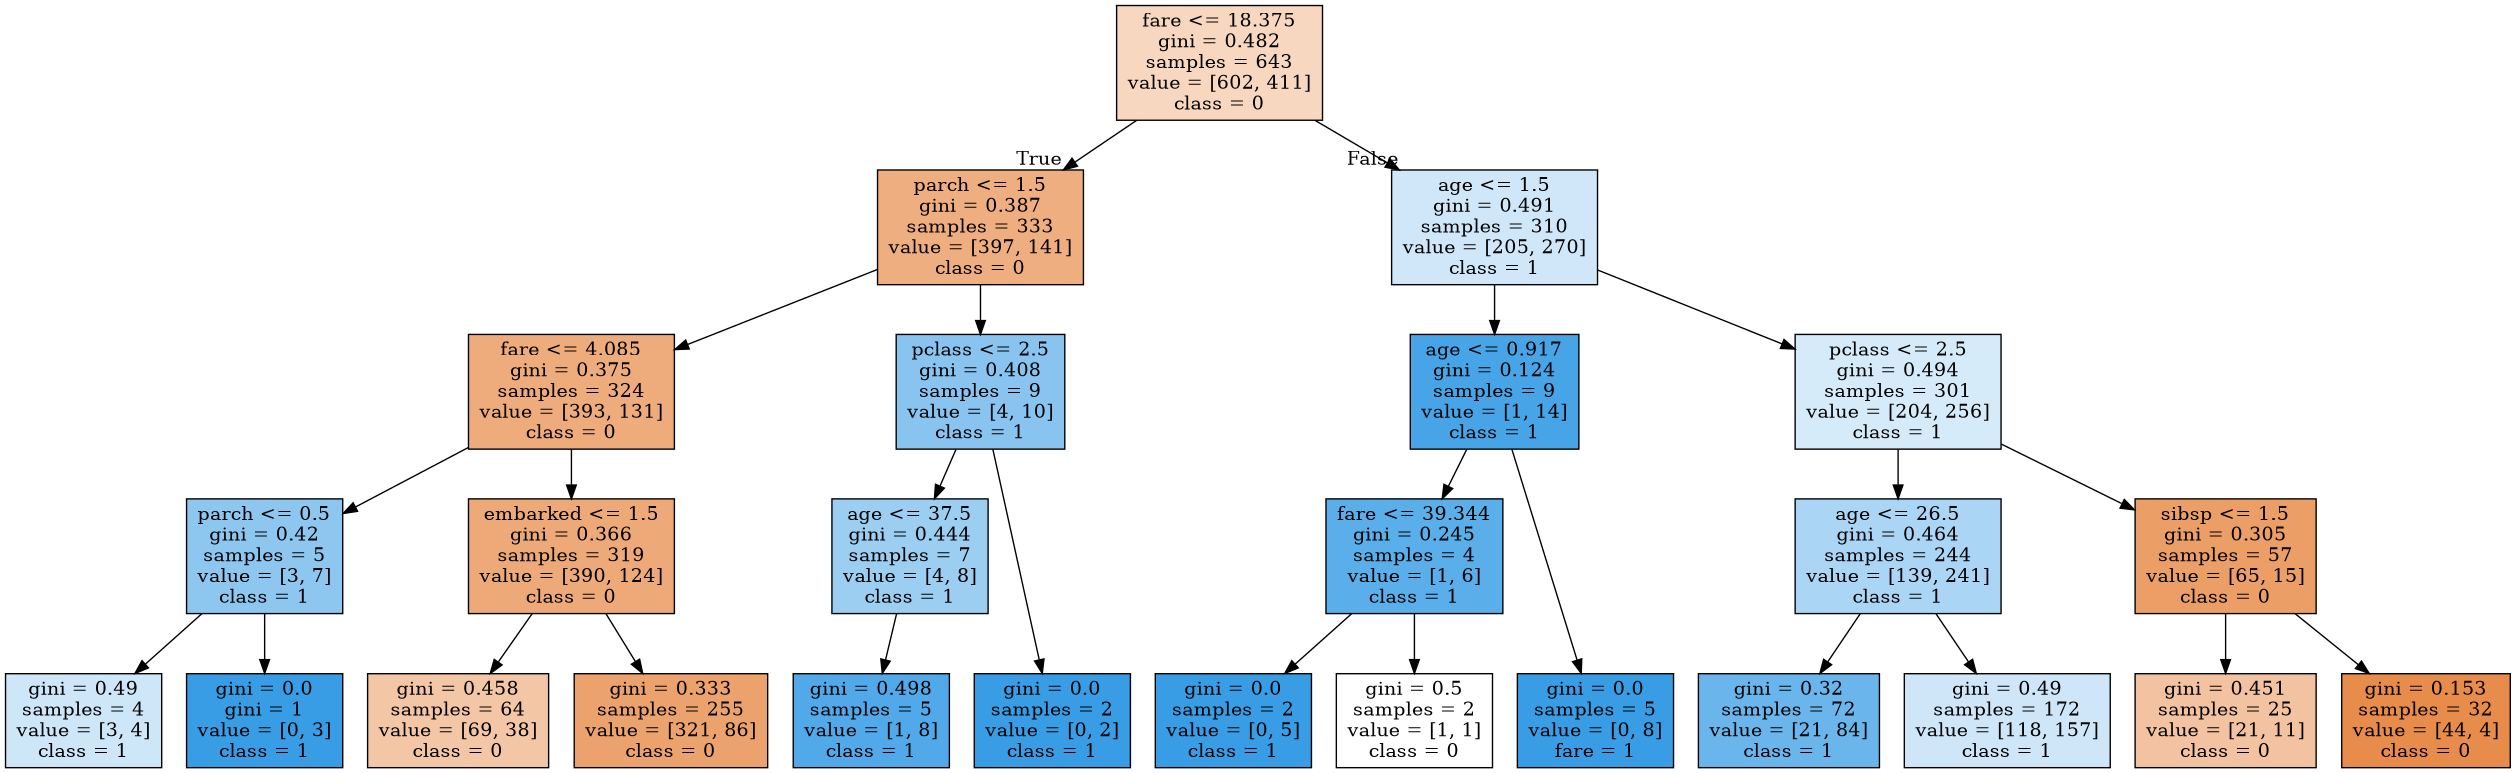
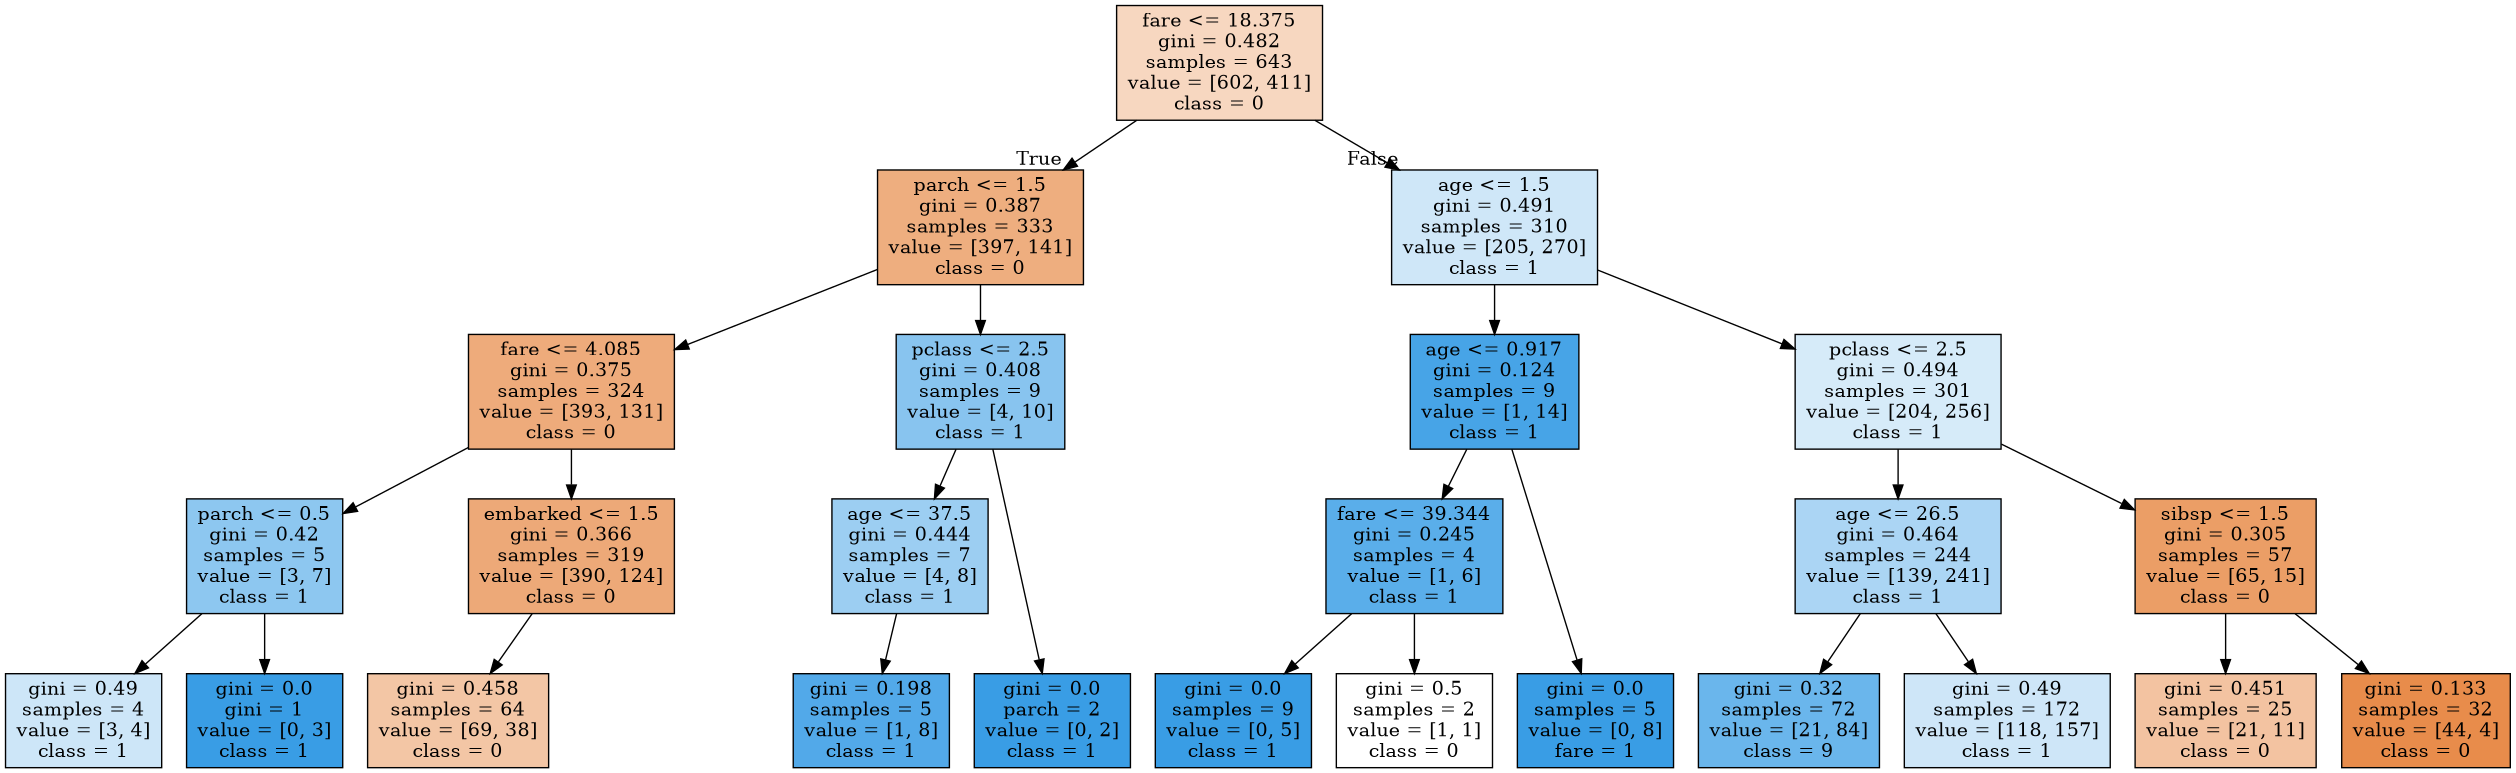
(671, 721) -> none
(871, 721) -> (871, 721)
(1052, 721) -> (1052, 721)
(1233, 721) -> (1233, 721)
(1789, 721) -> (1789, 721)
(2426, 721) -> (2426, 721)
